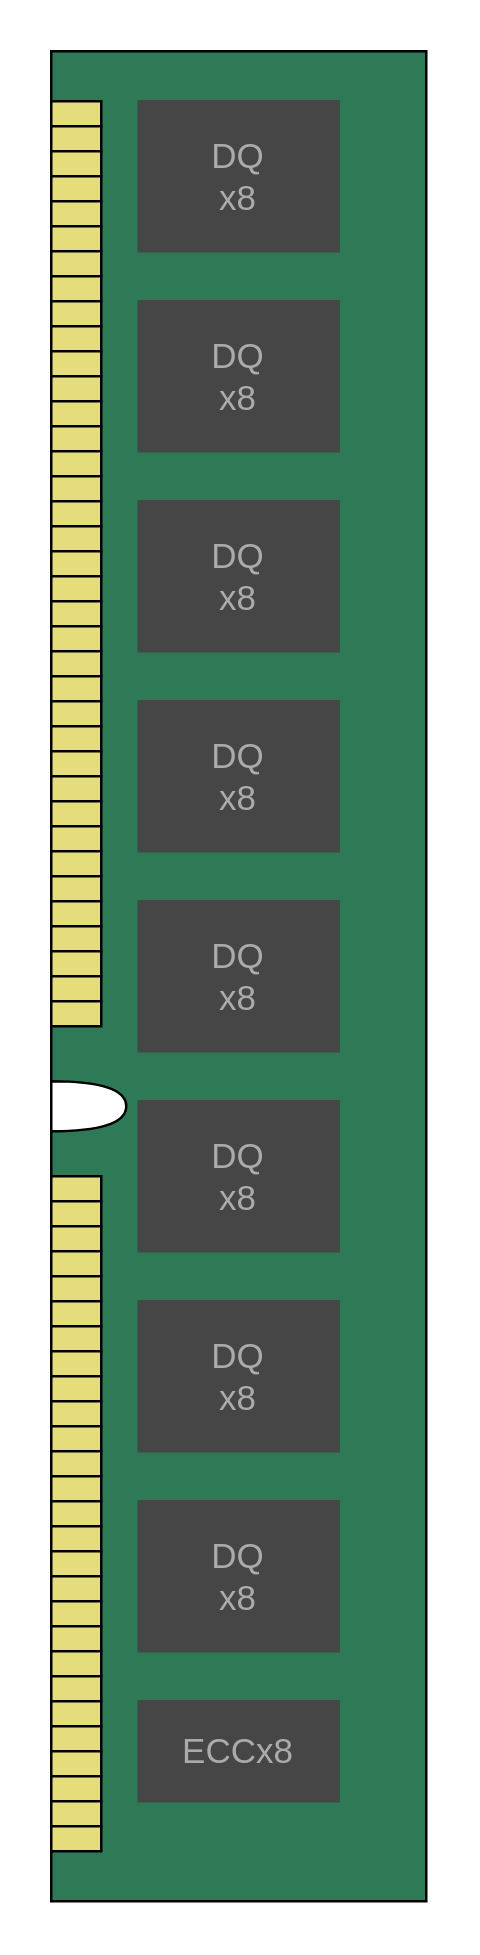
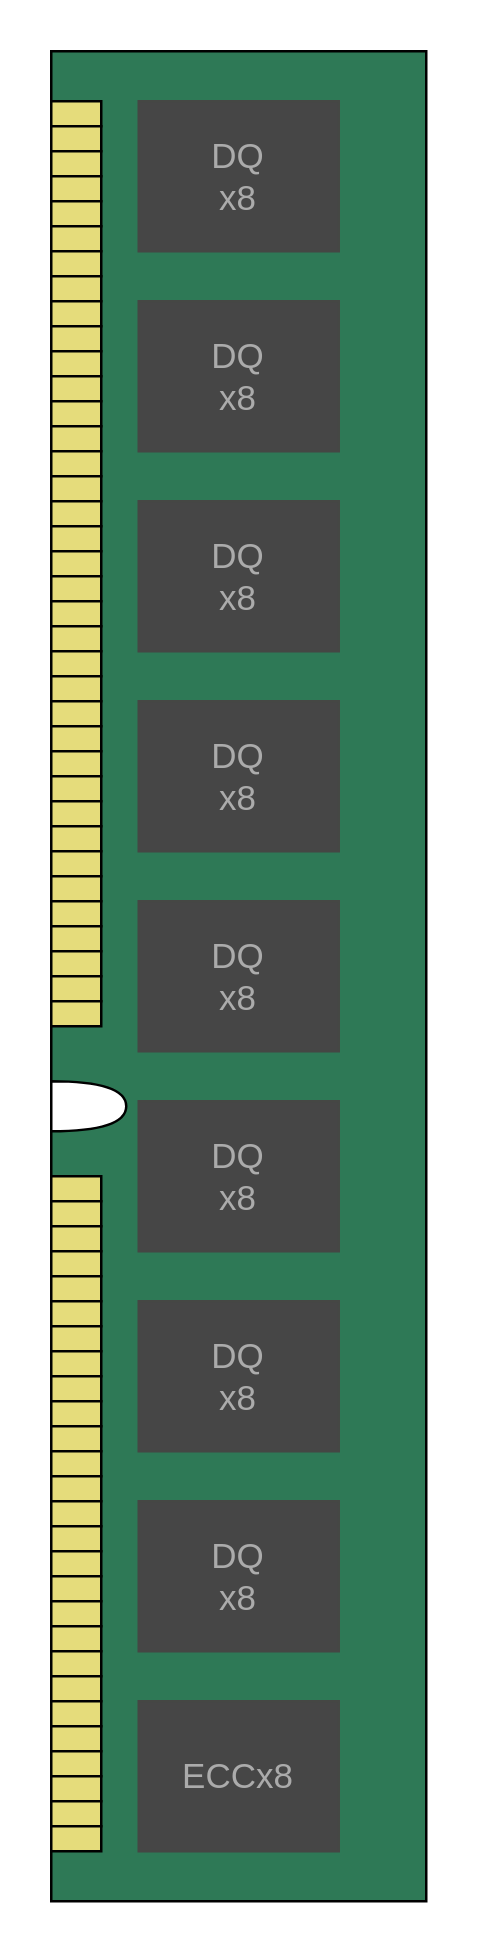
(239, 1751) -> (239, 1776)
